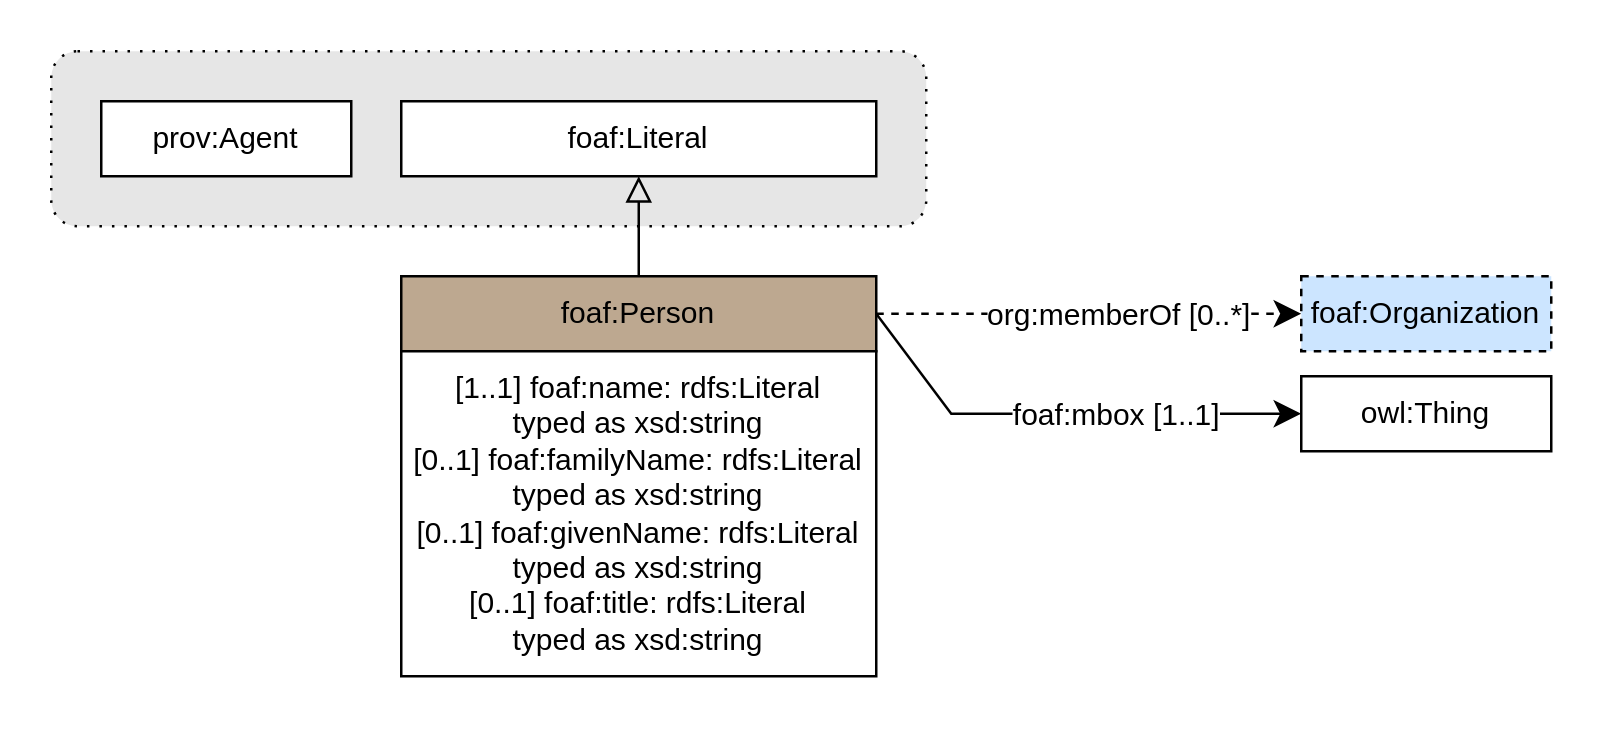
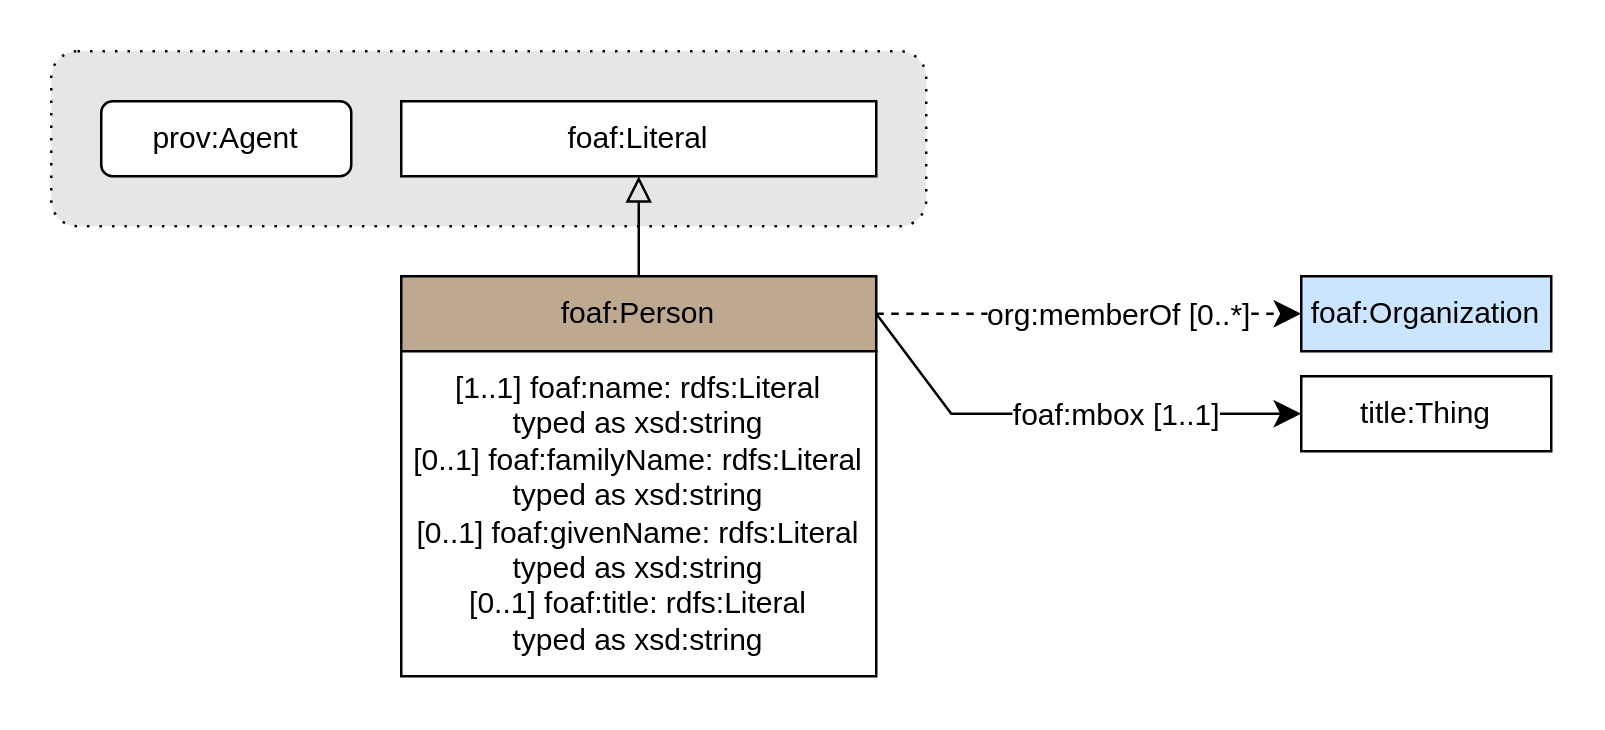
(226, 139) -> (226, 139)
(1426, 314) -> (1426, 314)
(1426, 414) -> (1426, 414)
